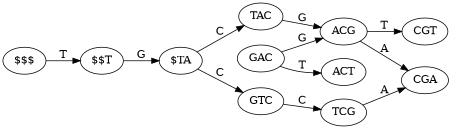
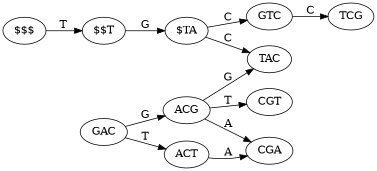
(298, 23) -> (225, 87)
(381, 98) -> (224, 159)
